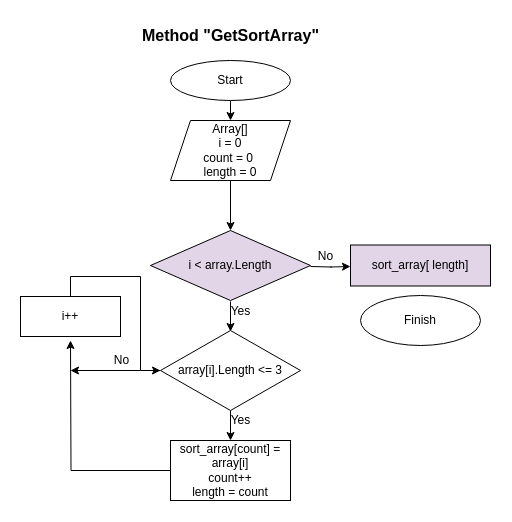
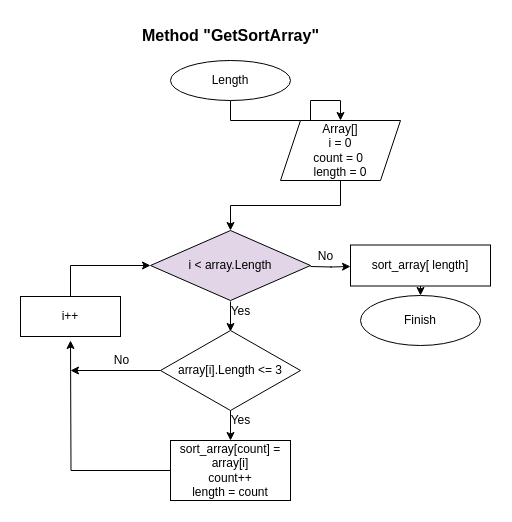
(231, 81) -> (231, 81)
(231, 151) -> (341, 151)
(421, 266) -> (421, 266)
(141, 287) -> (101, 266)
none -> (421, 287)
